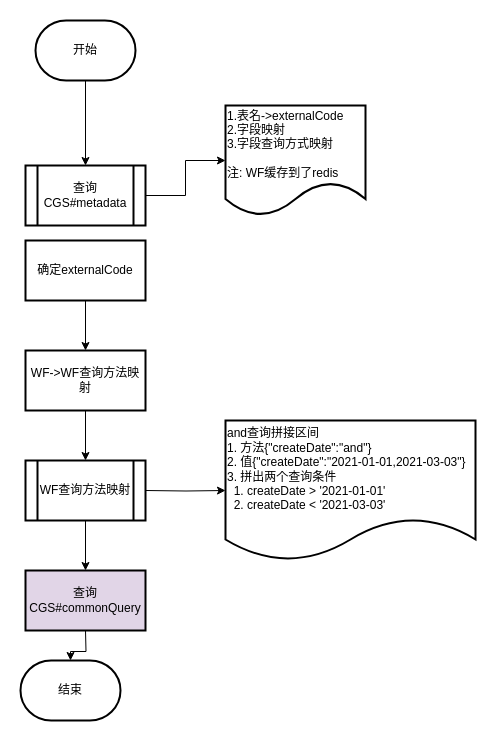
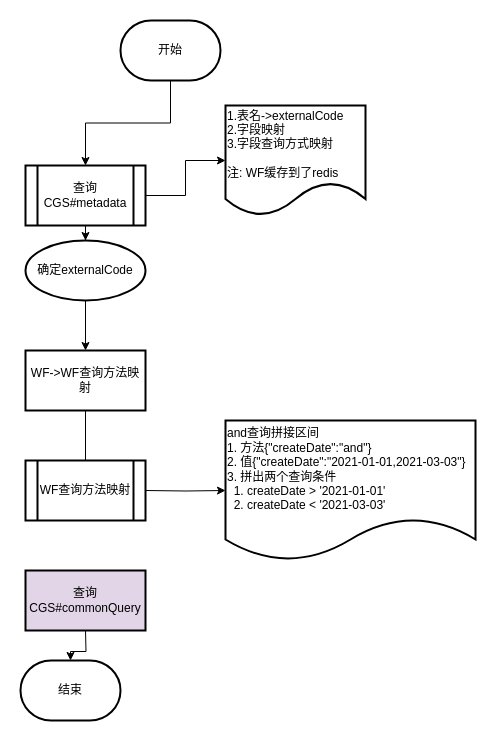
(86, 51) -> (171, 51)
none -> (86, 233)
(86, 271) -> (86, 271)
(86, 452) -> (86, 454)
(86, 542) -> none
